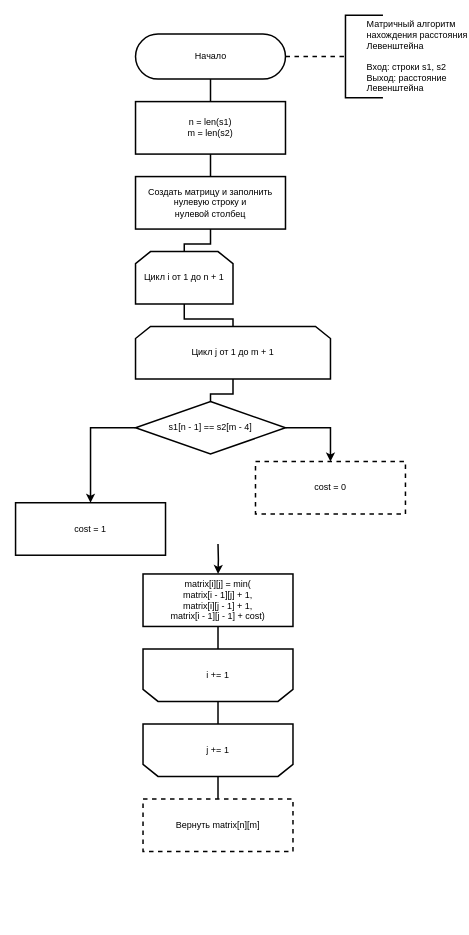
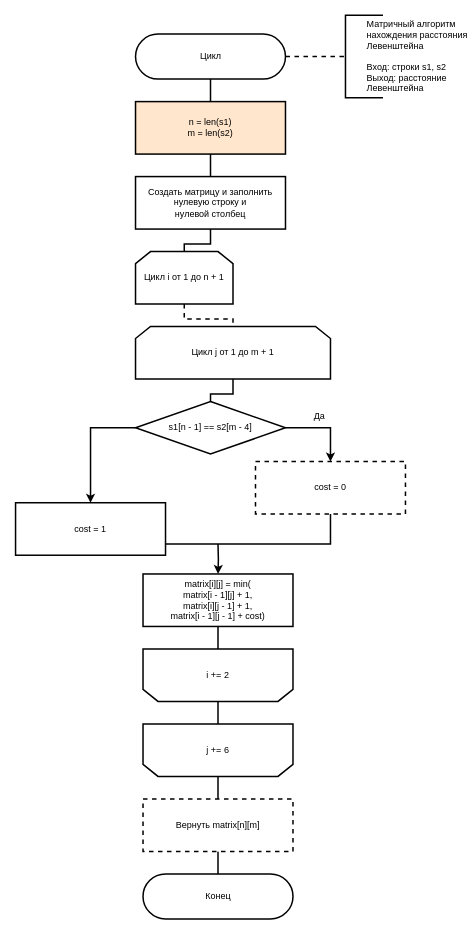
(211, 57) -> (211, 57)
(210, 128) -> (210, 128)
(205, 319) -> (205, 319)
none -> (319, 417)
none -> (262, 544)
(218, 675) -> (218, 675)
(218, 750) -> (218, 750)
none -> (218, 863)
none -> (218, 897)
